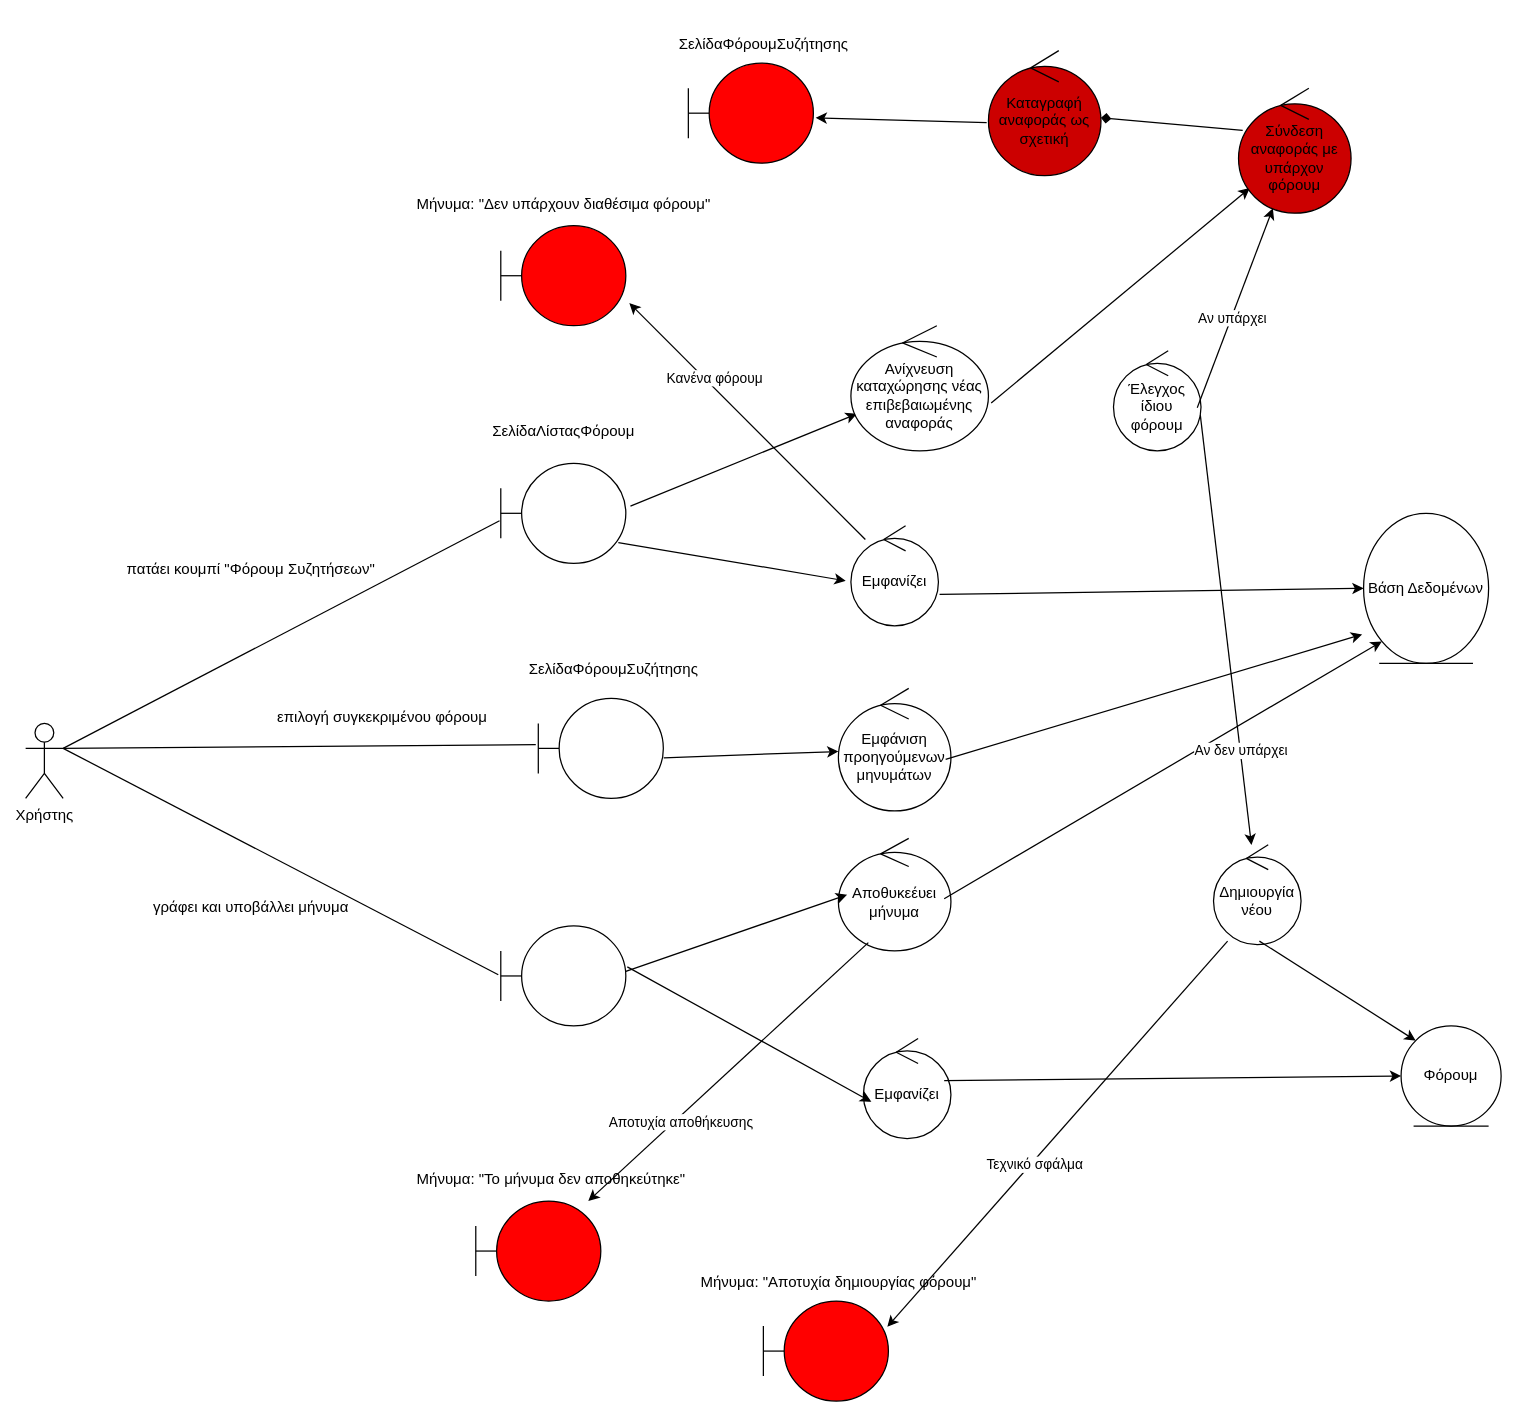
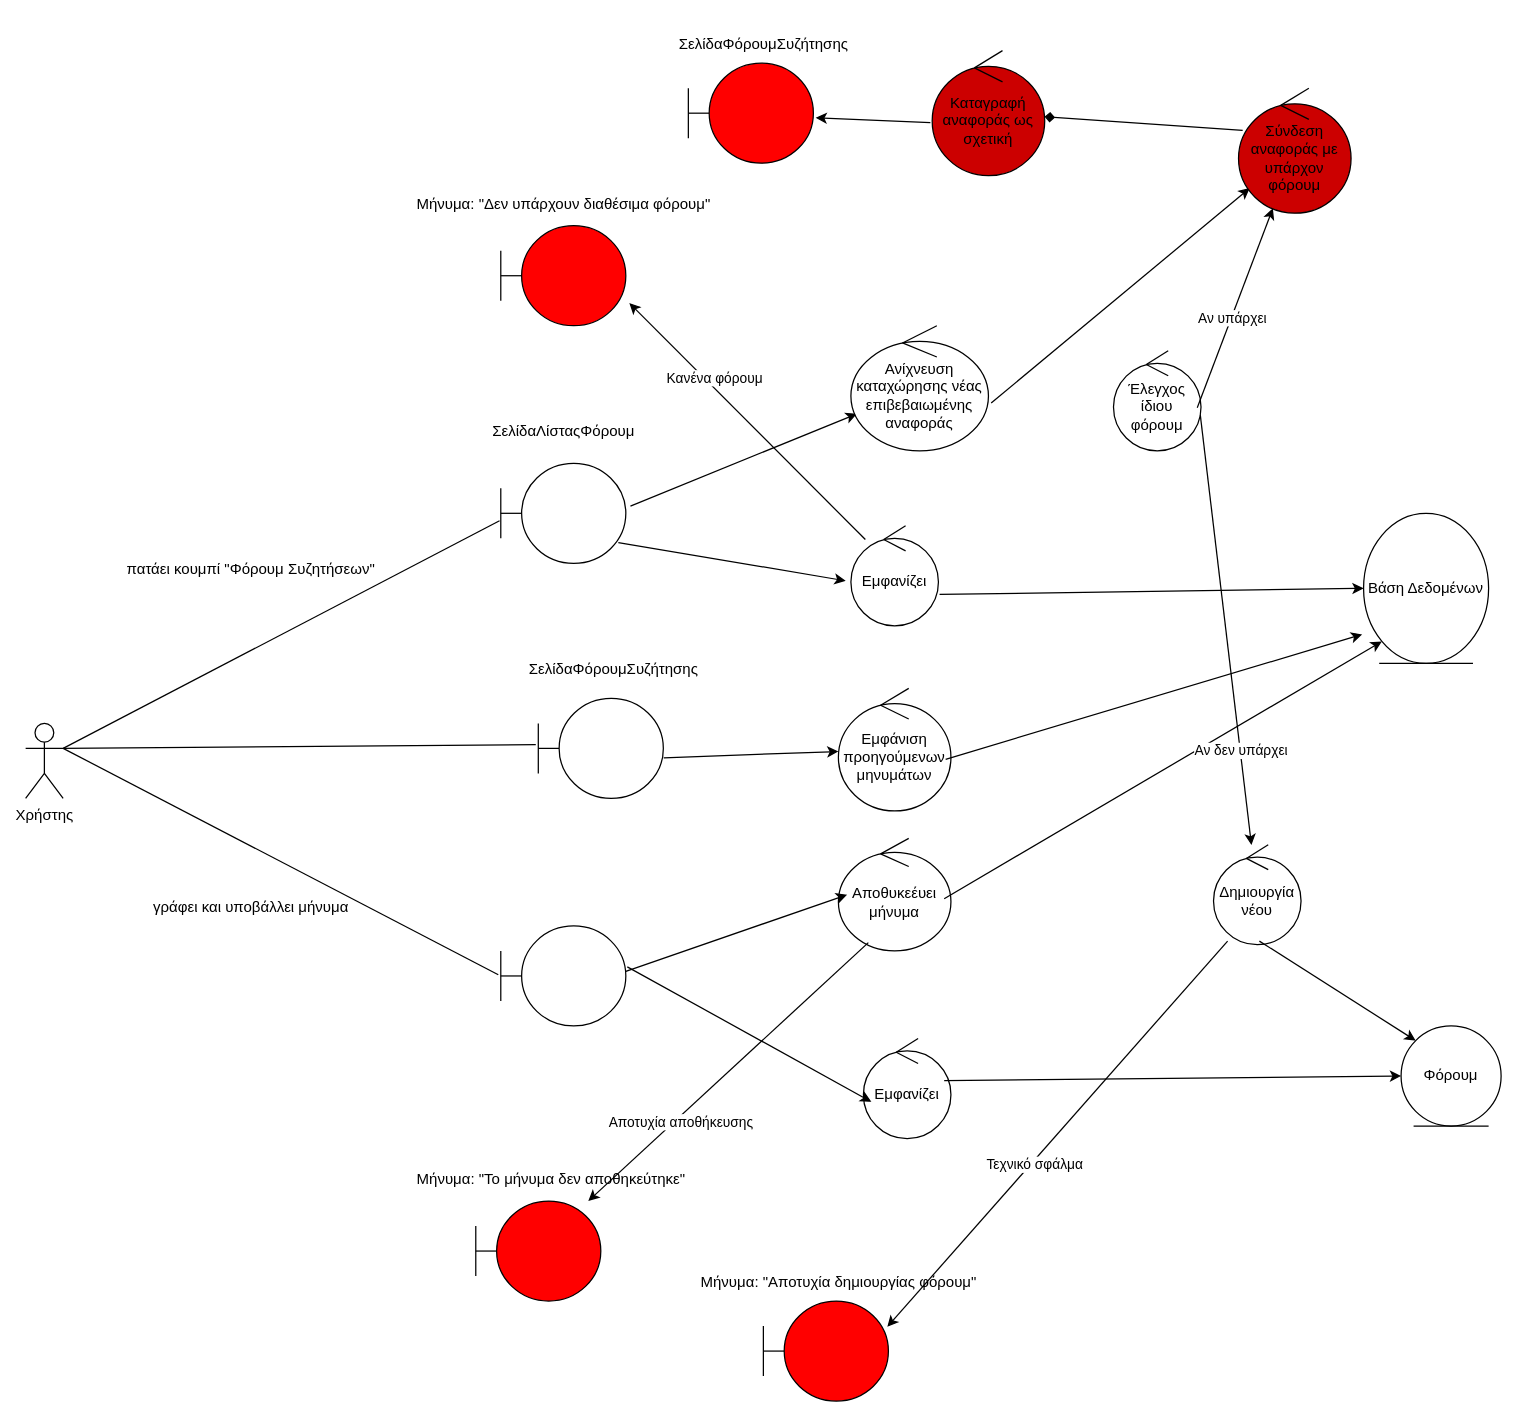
(1044, 113) -> (988, 113)
(382, 717) -> none
